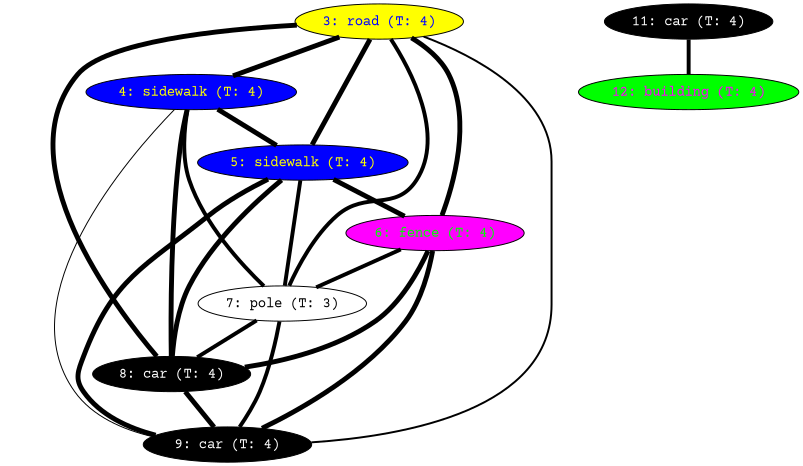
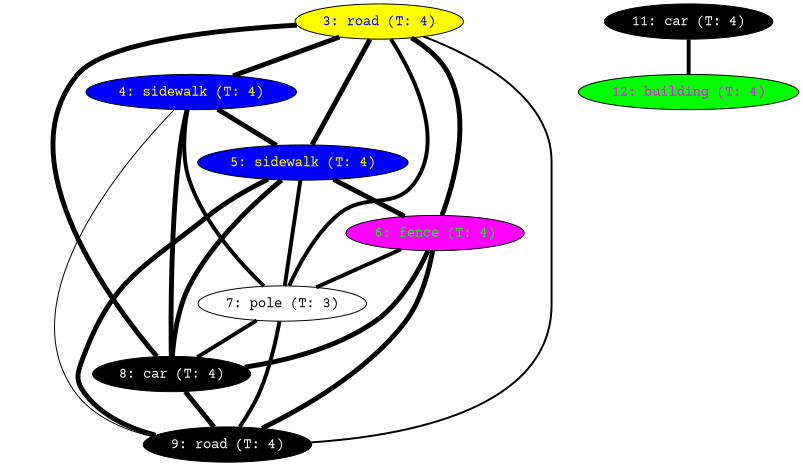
(227, 445) -> (227, 445)
